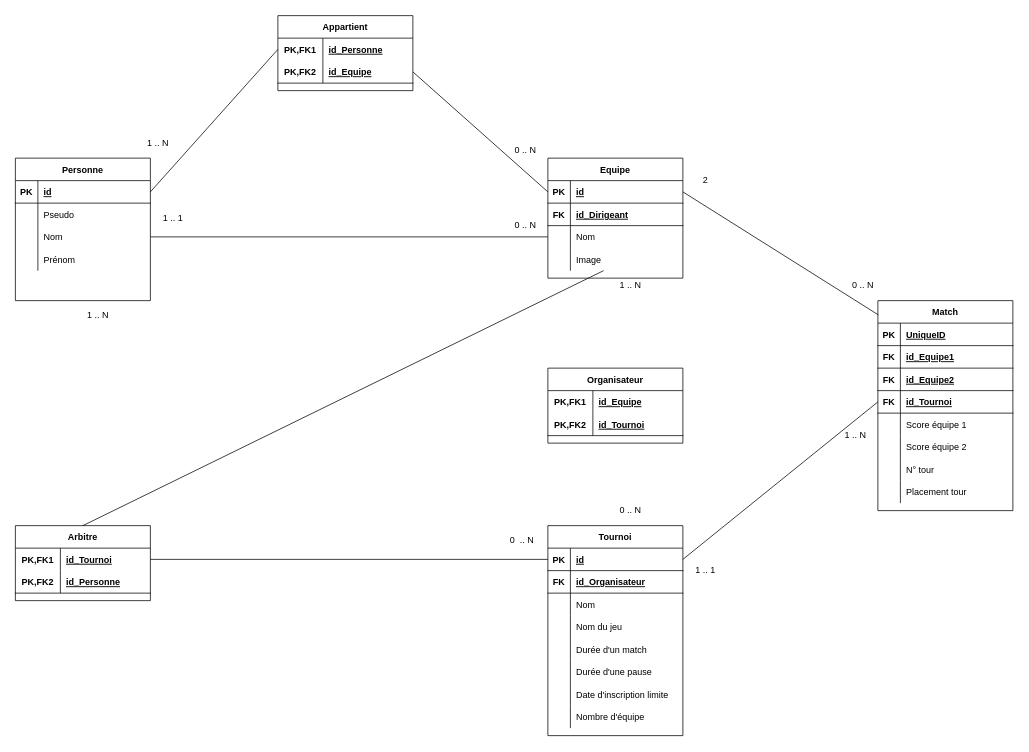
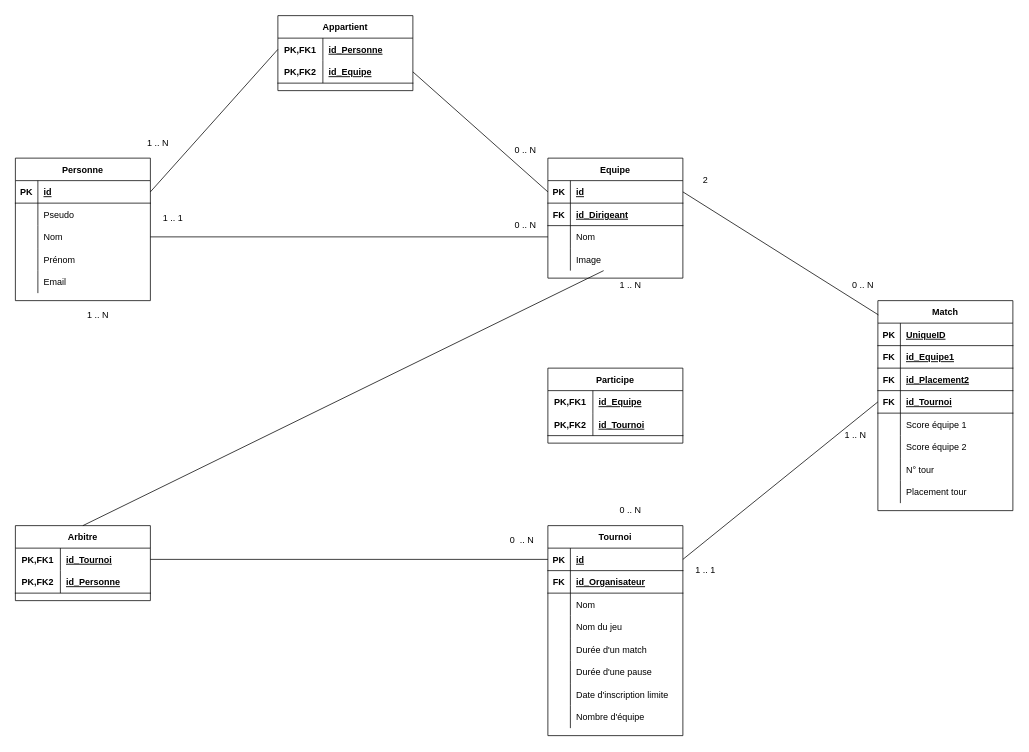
none -> (94, 282)
(615, 380) -> (615, 380)
(929, 380) -> (936, 380)
